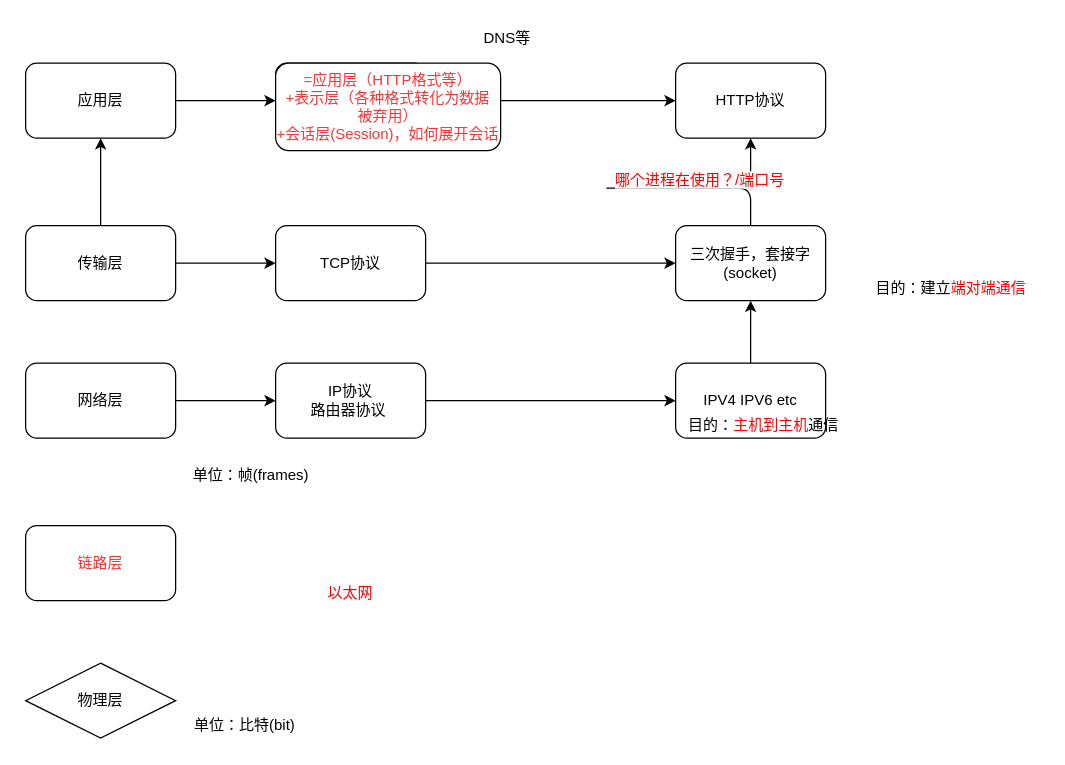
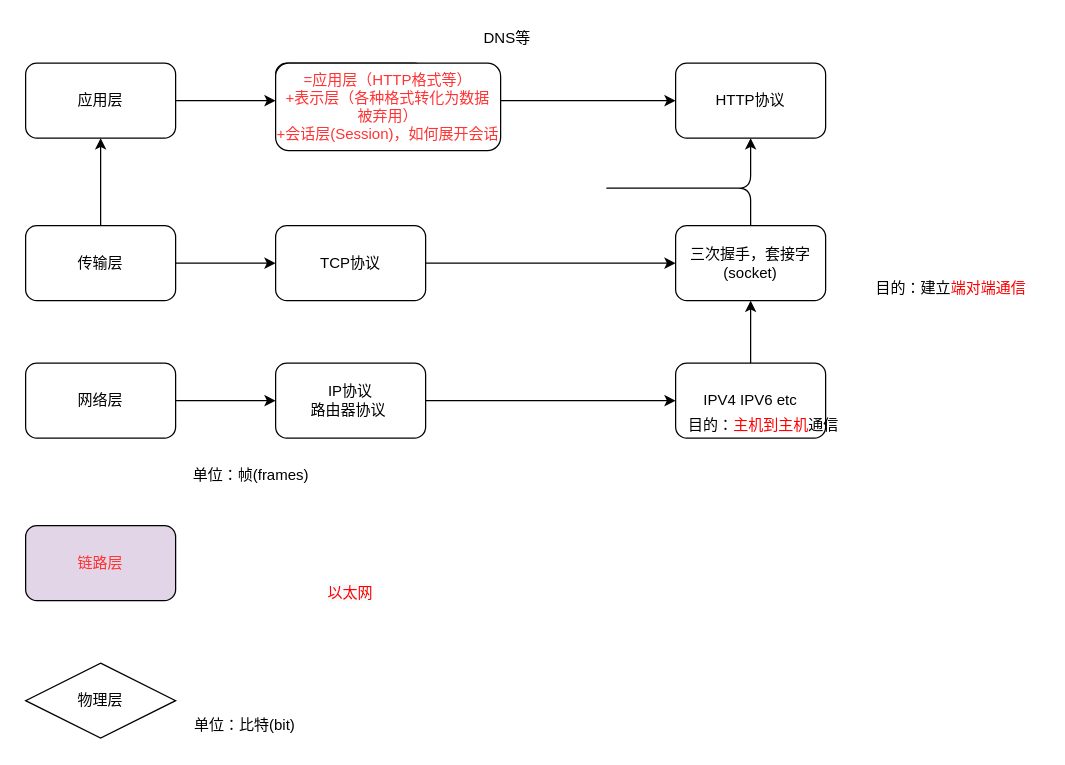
(726, 176) -> none
(101, 563) -> (101, 563)
